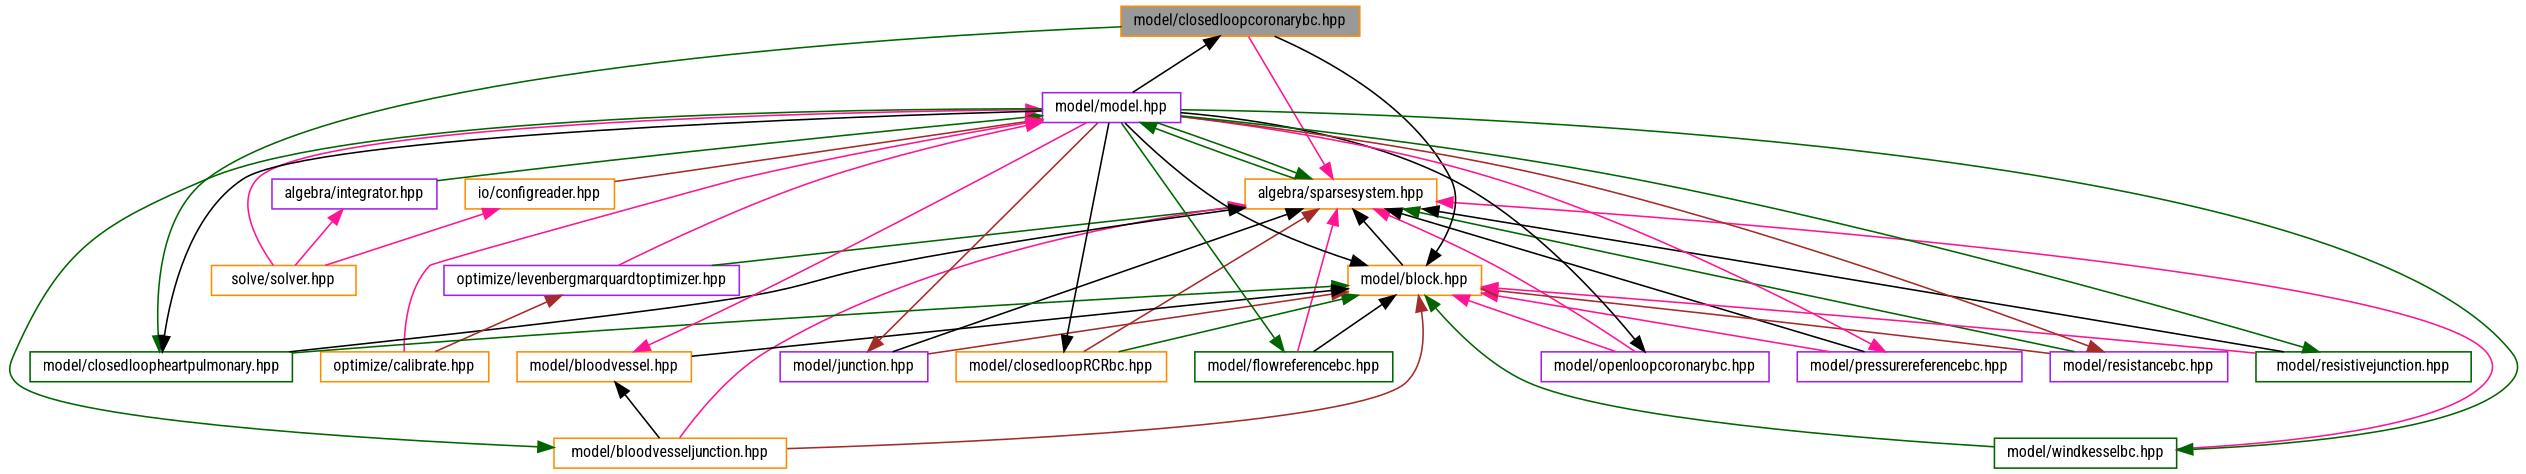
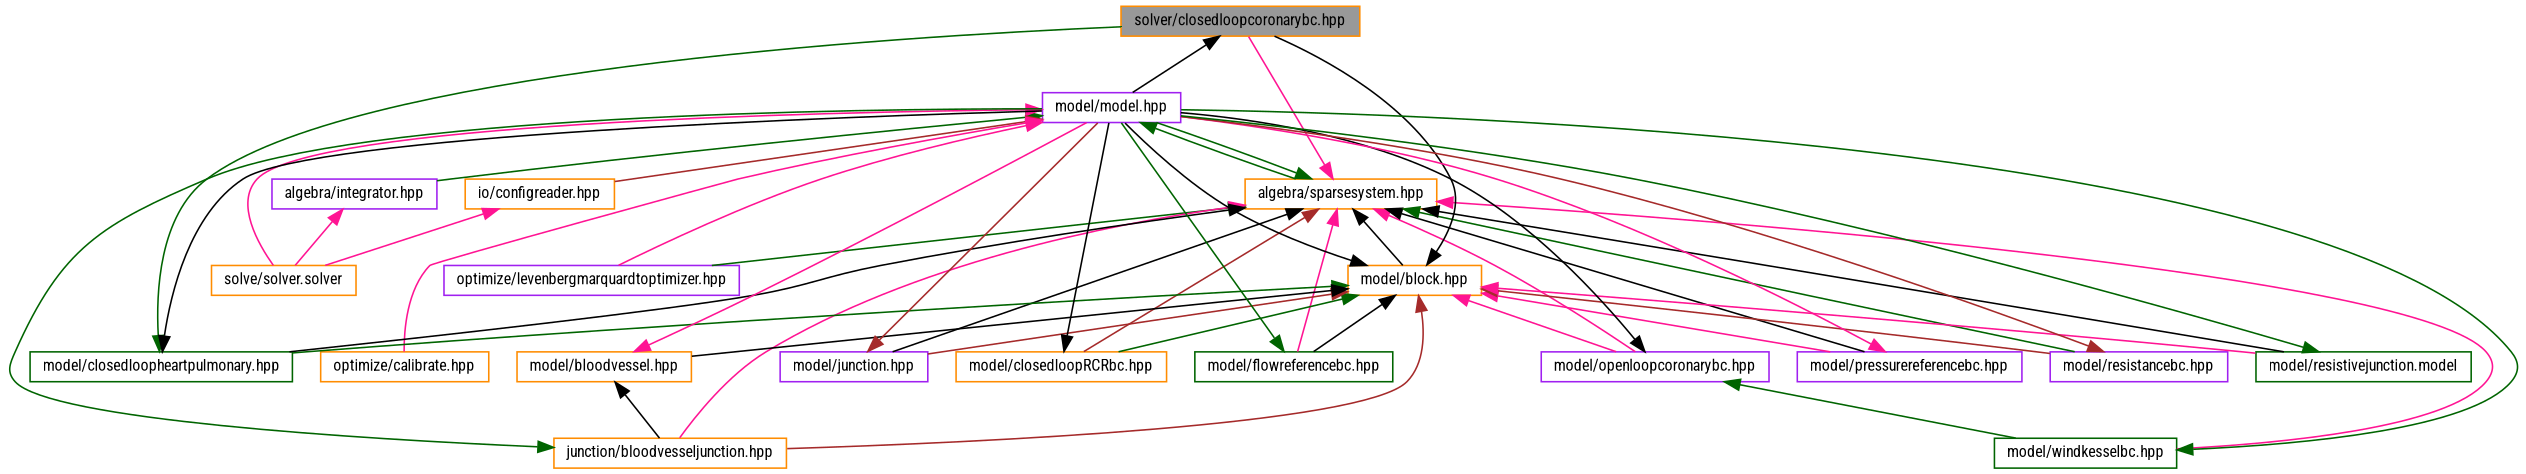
(1240, 21) -> (1240, 21)
(284, 280) -> (284, 280)
(514, 317) -> none
(2364, 367) -> (2364, 367)
(1700, 420) -> (1878, 411)
(670, 453) -> (670, 453)
